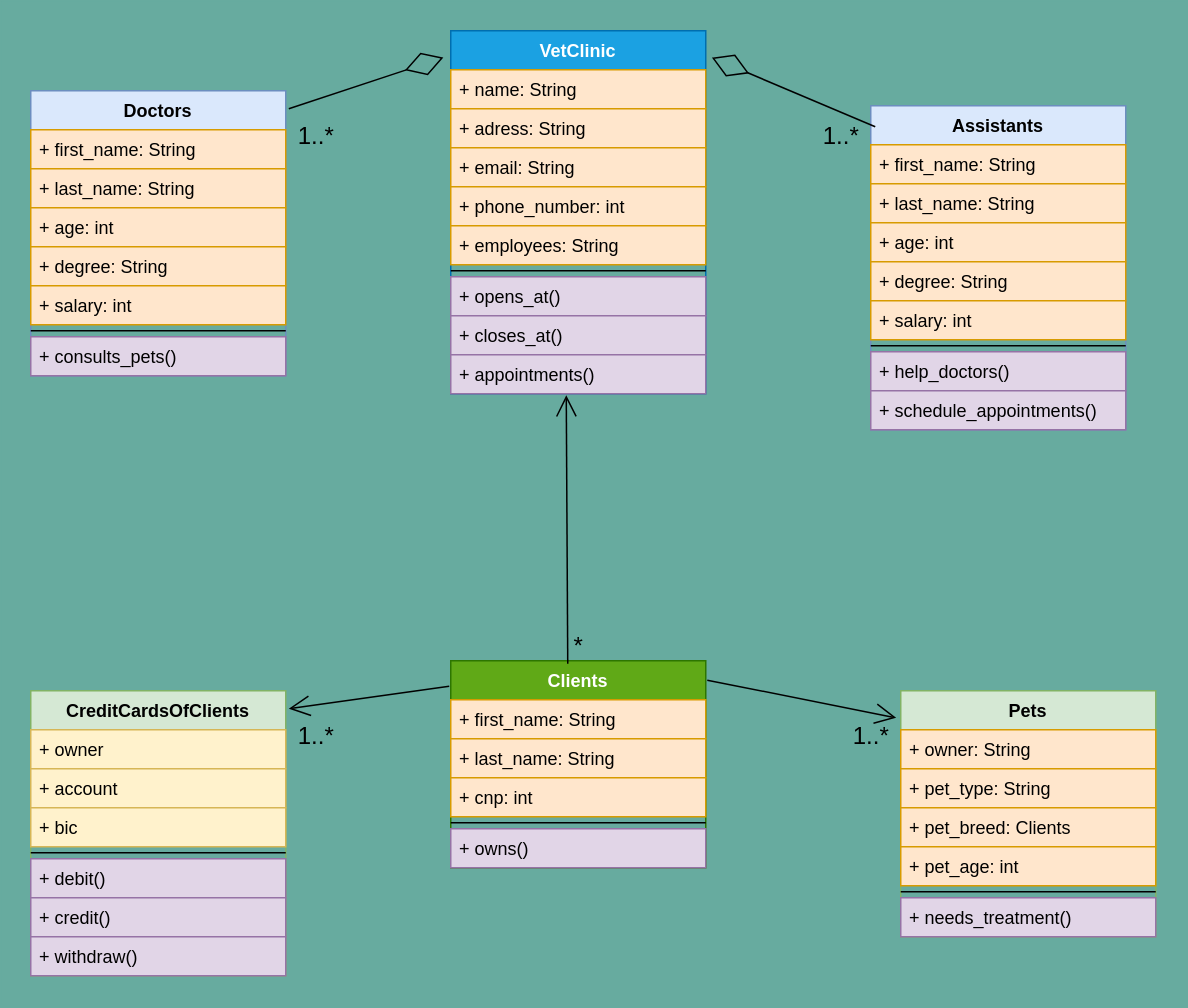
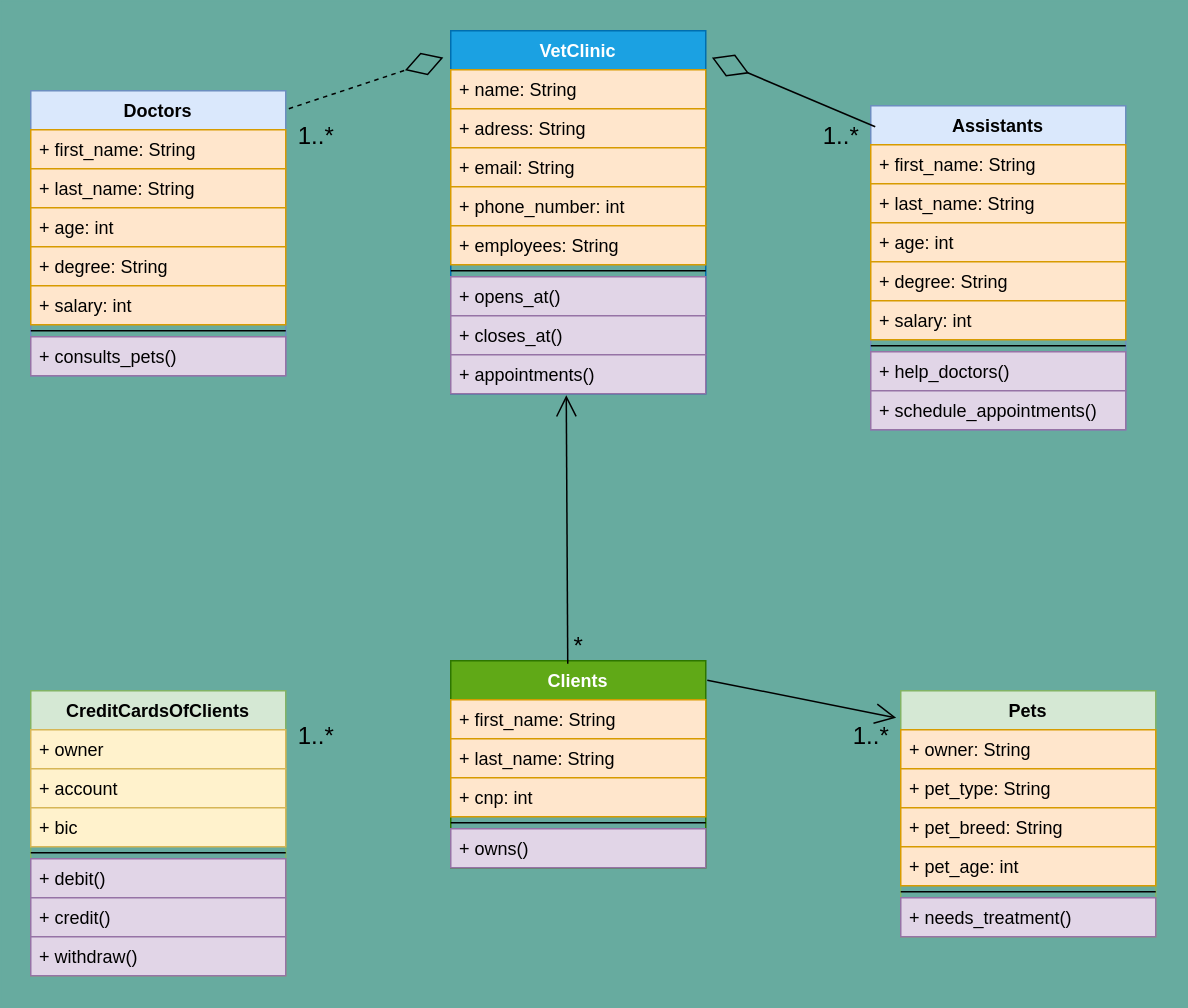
(348, 89) -> (348, 89)
(371, 697) -> none
(998, 828) -> (995, 828)
